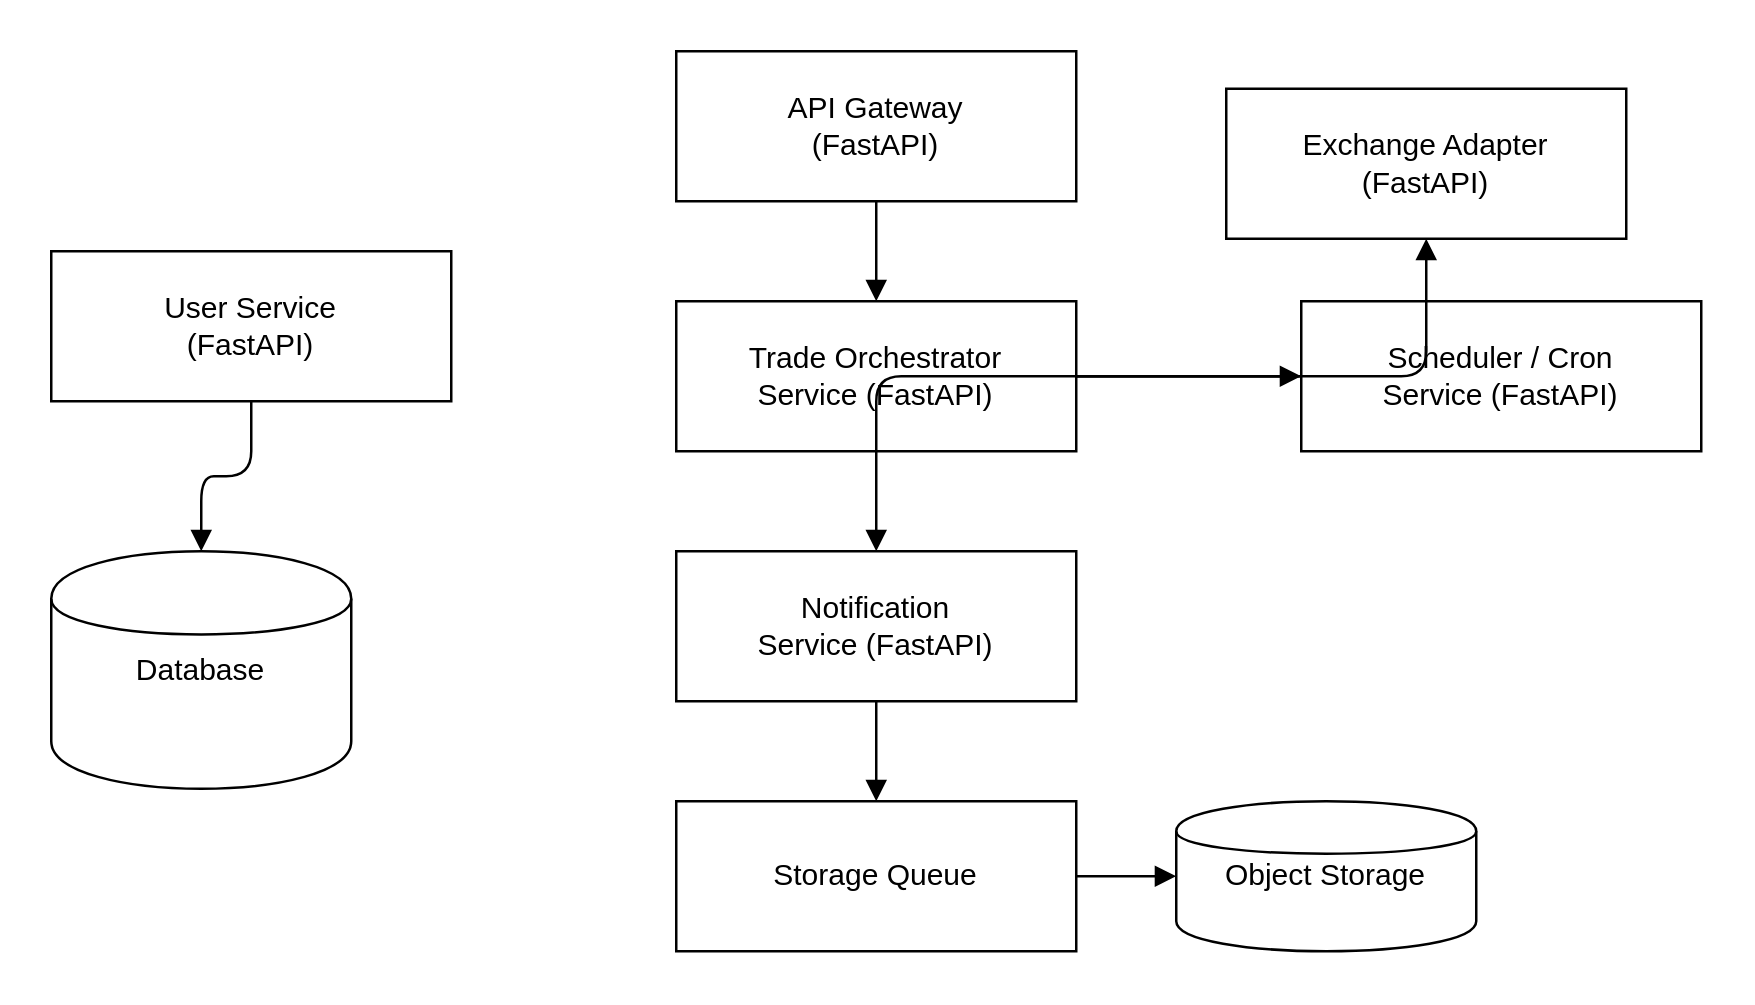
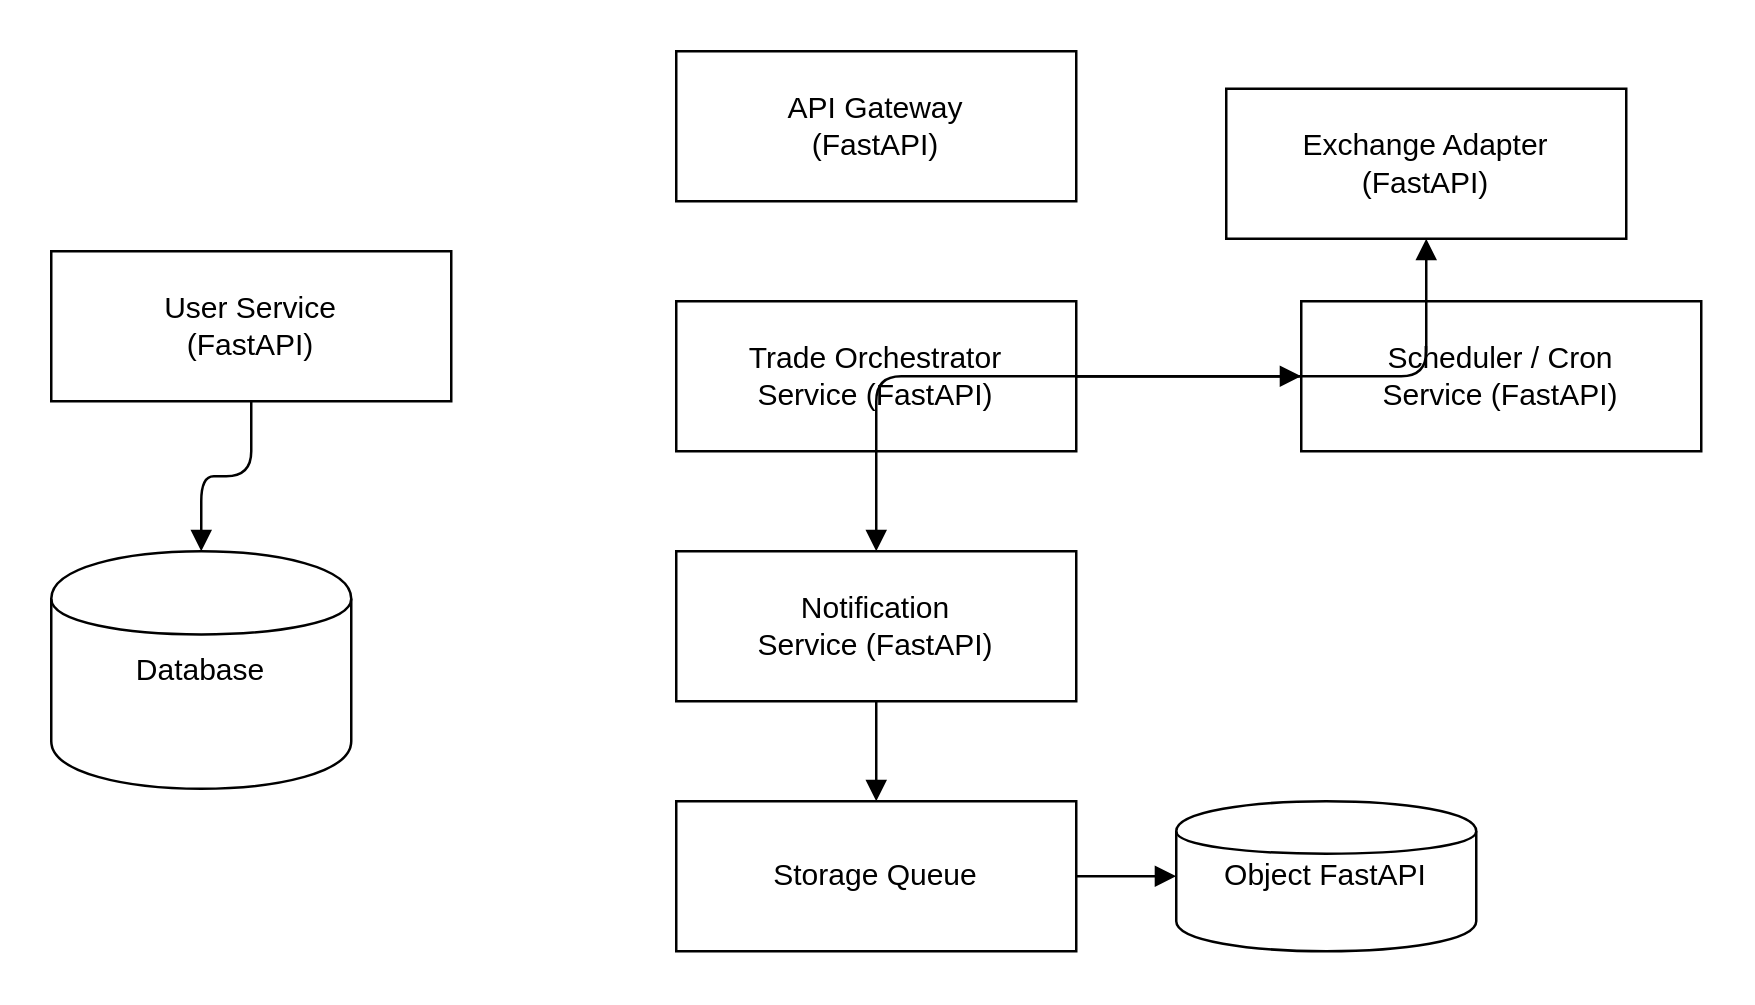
(876, 241) -> none
(1326, 876) -> (1326, 876)
